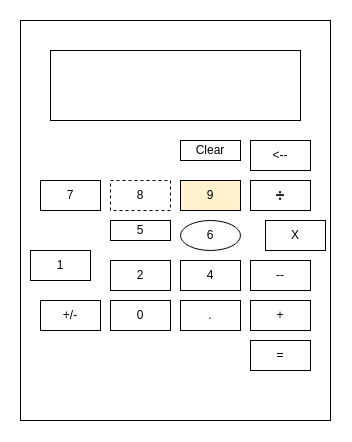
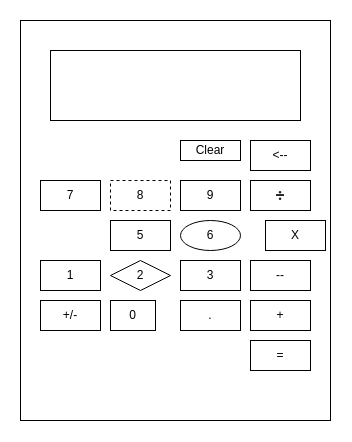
(211, 196) -> (211, 196)
(141, 231) -> (141, 236)
(61, 266) -> (71, 276)
(141, 276) -> (141, 276)
(211, 276) -> (211, 276)
(141, 316) -> (133, 316)
